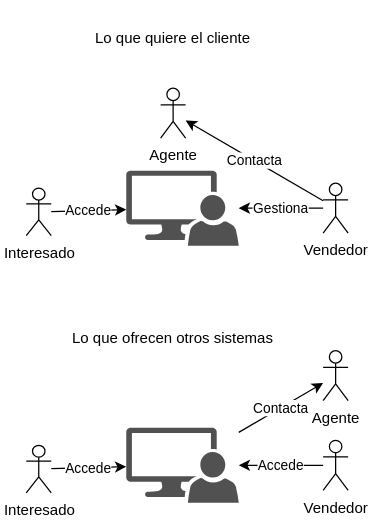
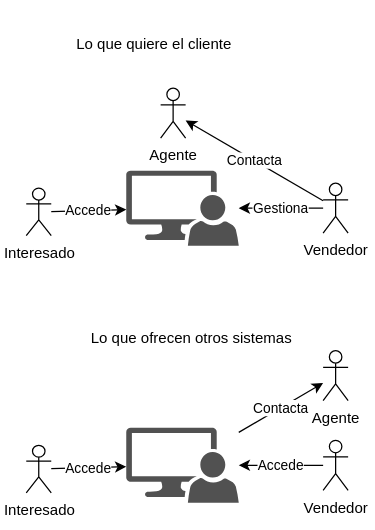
(173, 38) -> (154, 44)
(173, 338) -> (192, 338)
